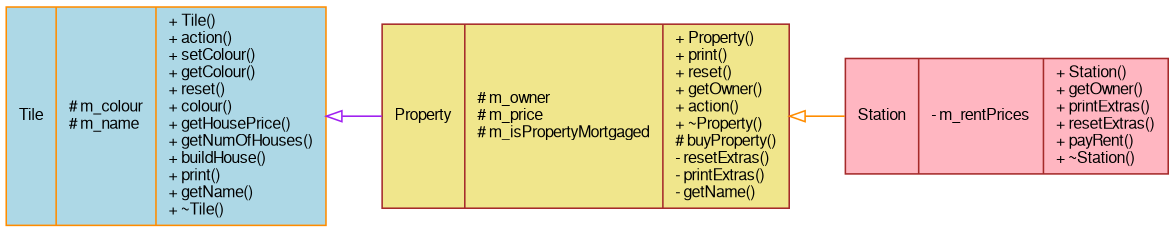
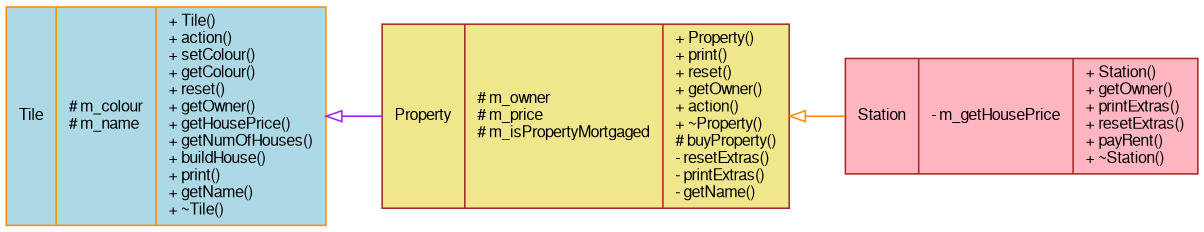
(200, 107) -> (212, 107)
(981, 115) -> (996, 115)
